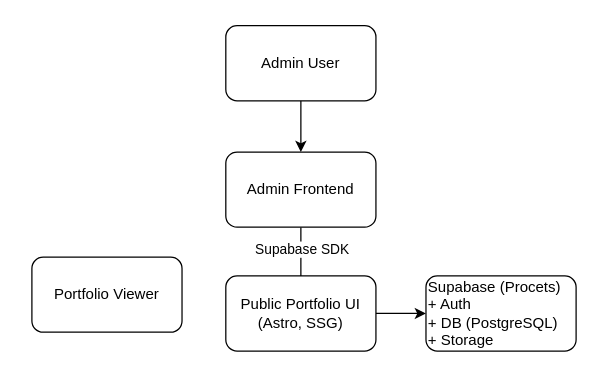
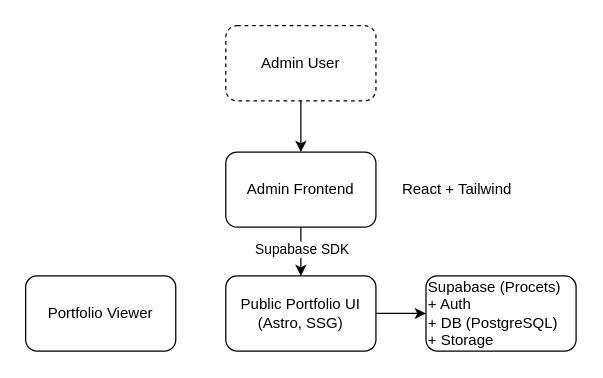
(301, 63) -> (301, 63)
none -> (457, 189)
(301, 269) -> (301, 266)
(107, 294) -> (101, 313)
